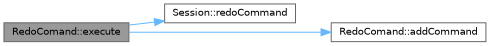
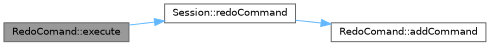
(225, 32) -> (308, 22)
